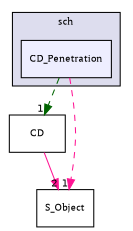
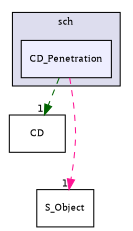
(49, 166) -> none
